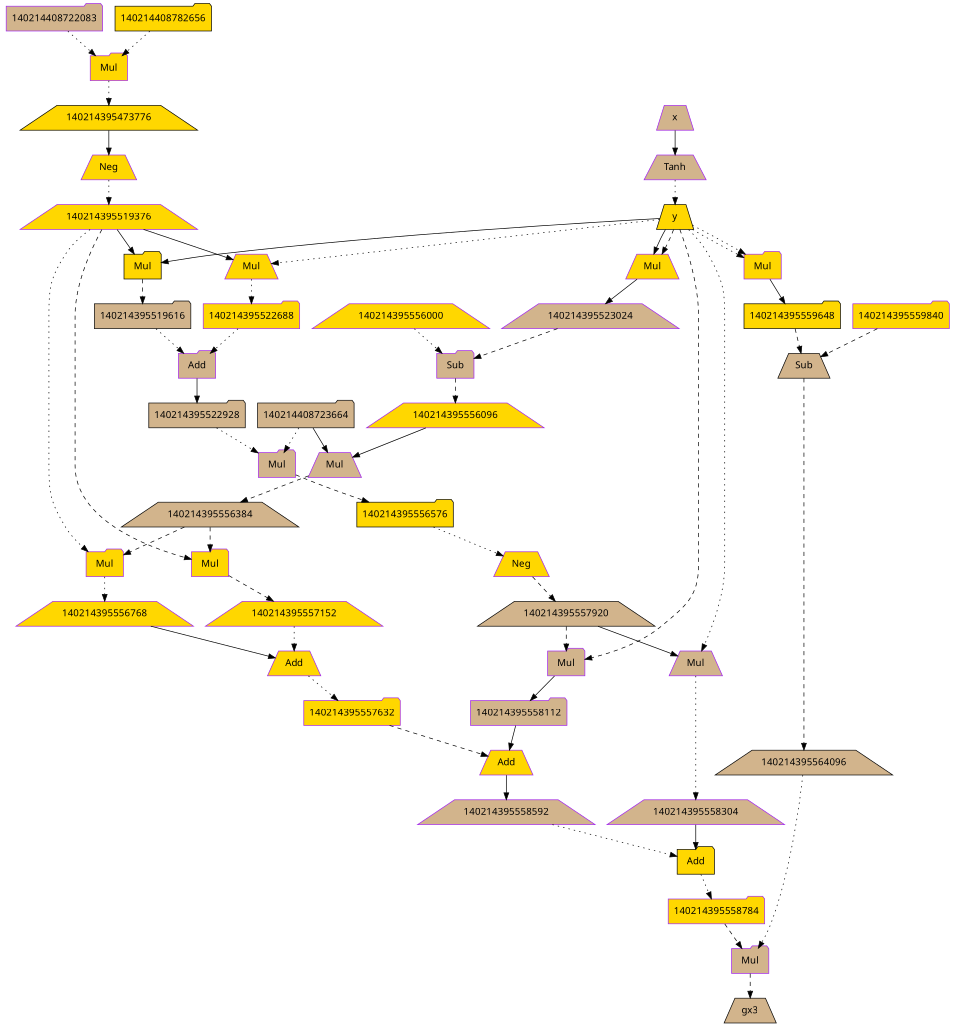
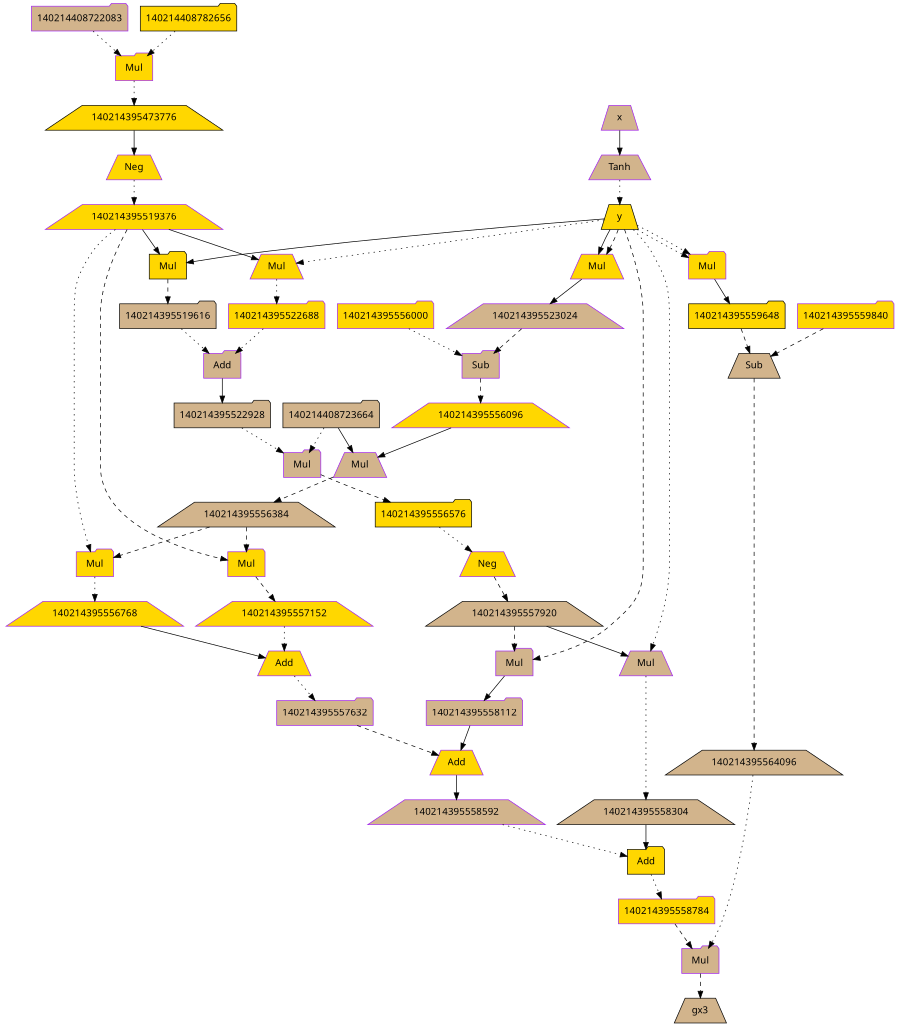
(401, 316) -> (386, 316)
(352, 713) -> (325, 713)
(696, 812) -> (646, 812)
